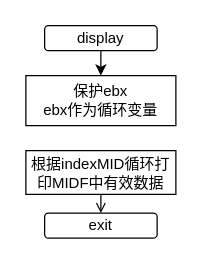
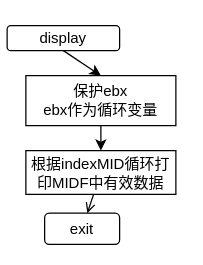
(101, 38) -> (63, 38)
none -> (101, 134)
(101, 226) -> (82, 229)
